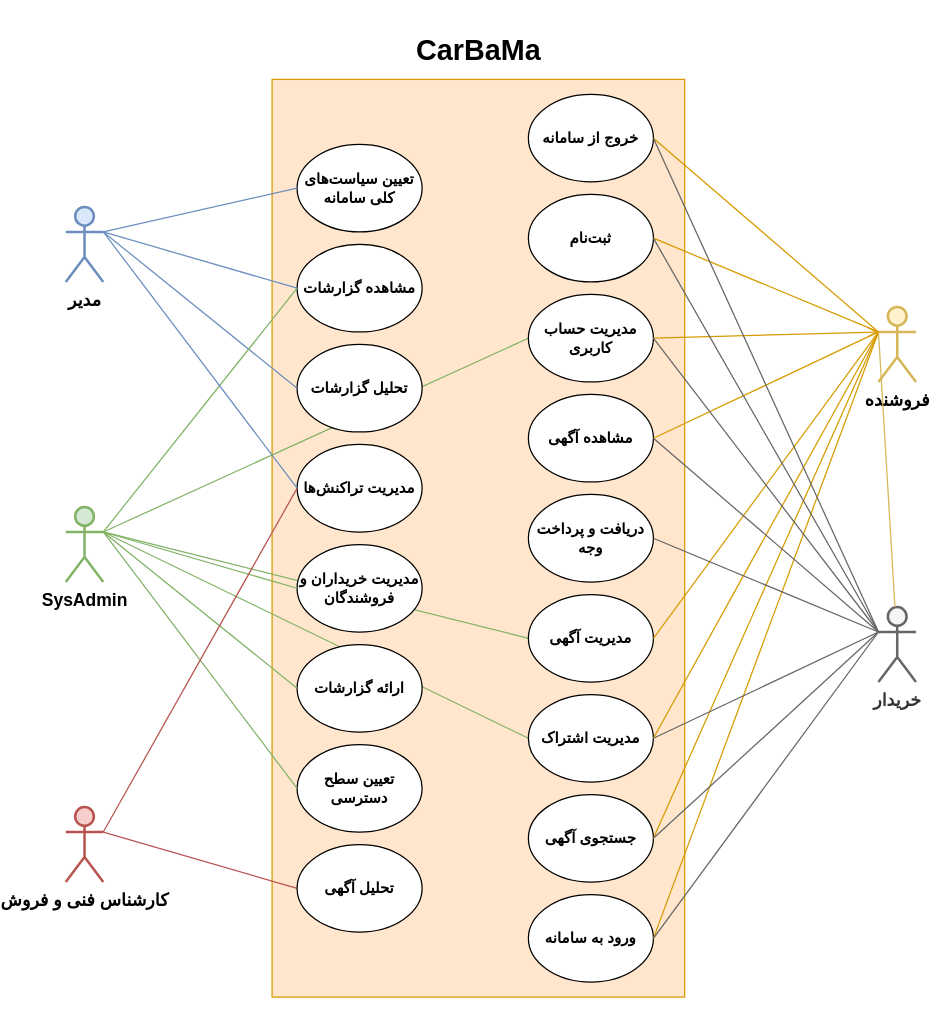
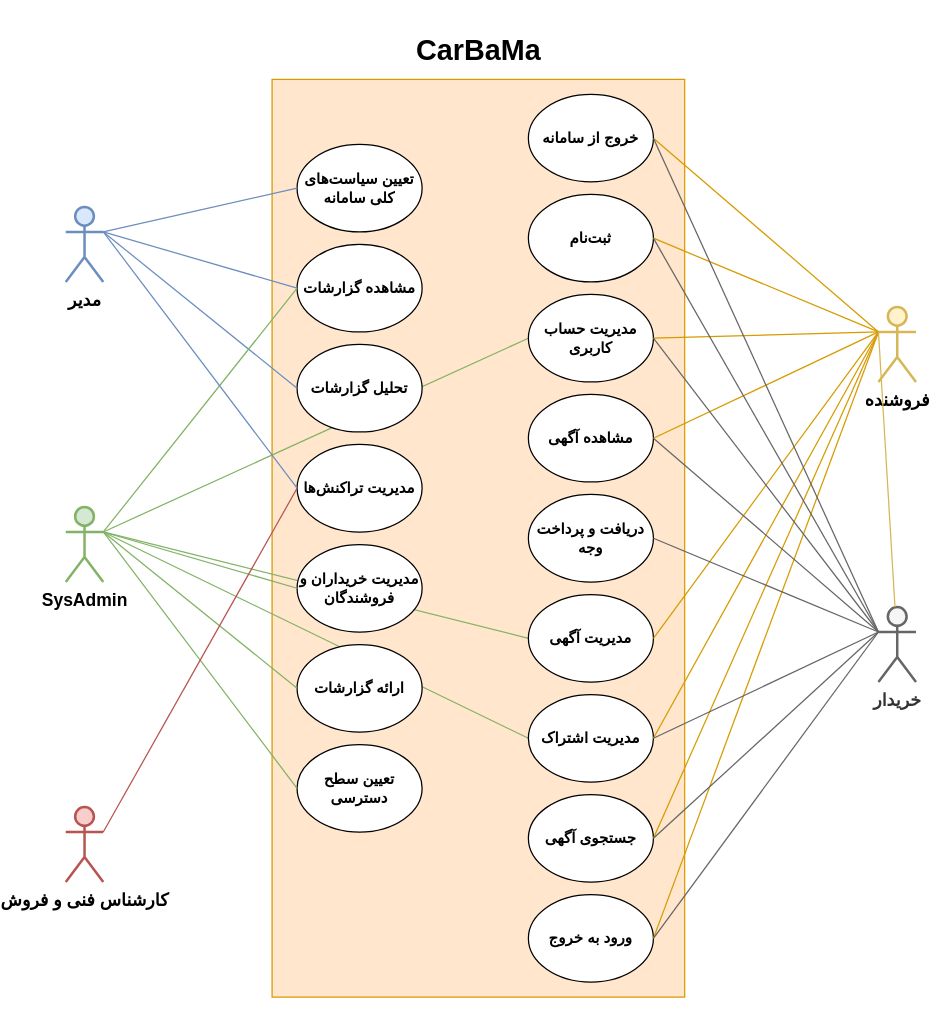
(870, 332) -> (870, 332)
(201, 860) -> none
(359, 888) -> none
(591, 938) -> (591, 938)
